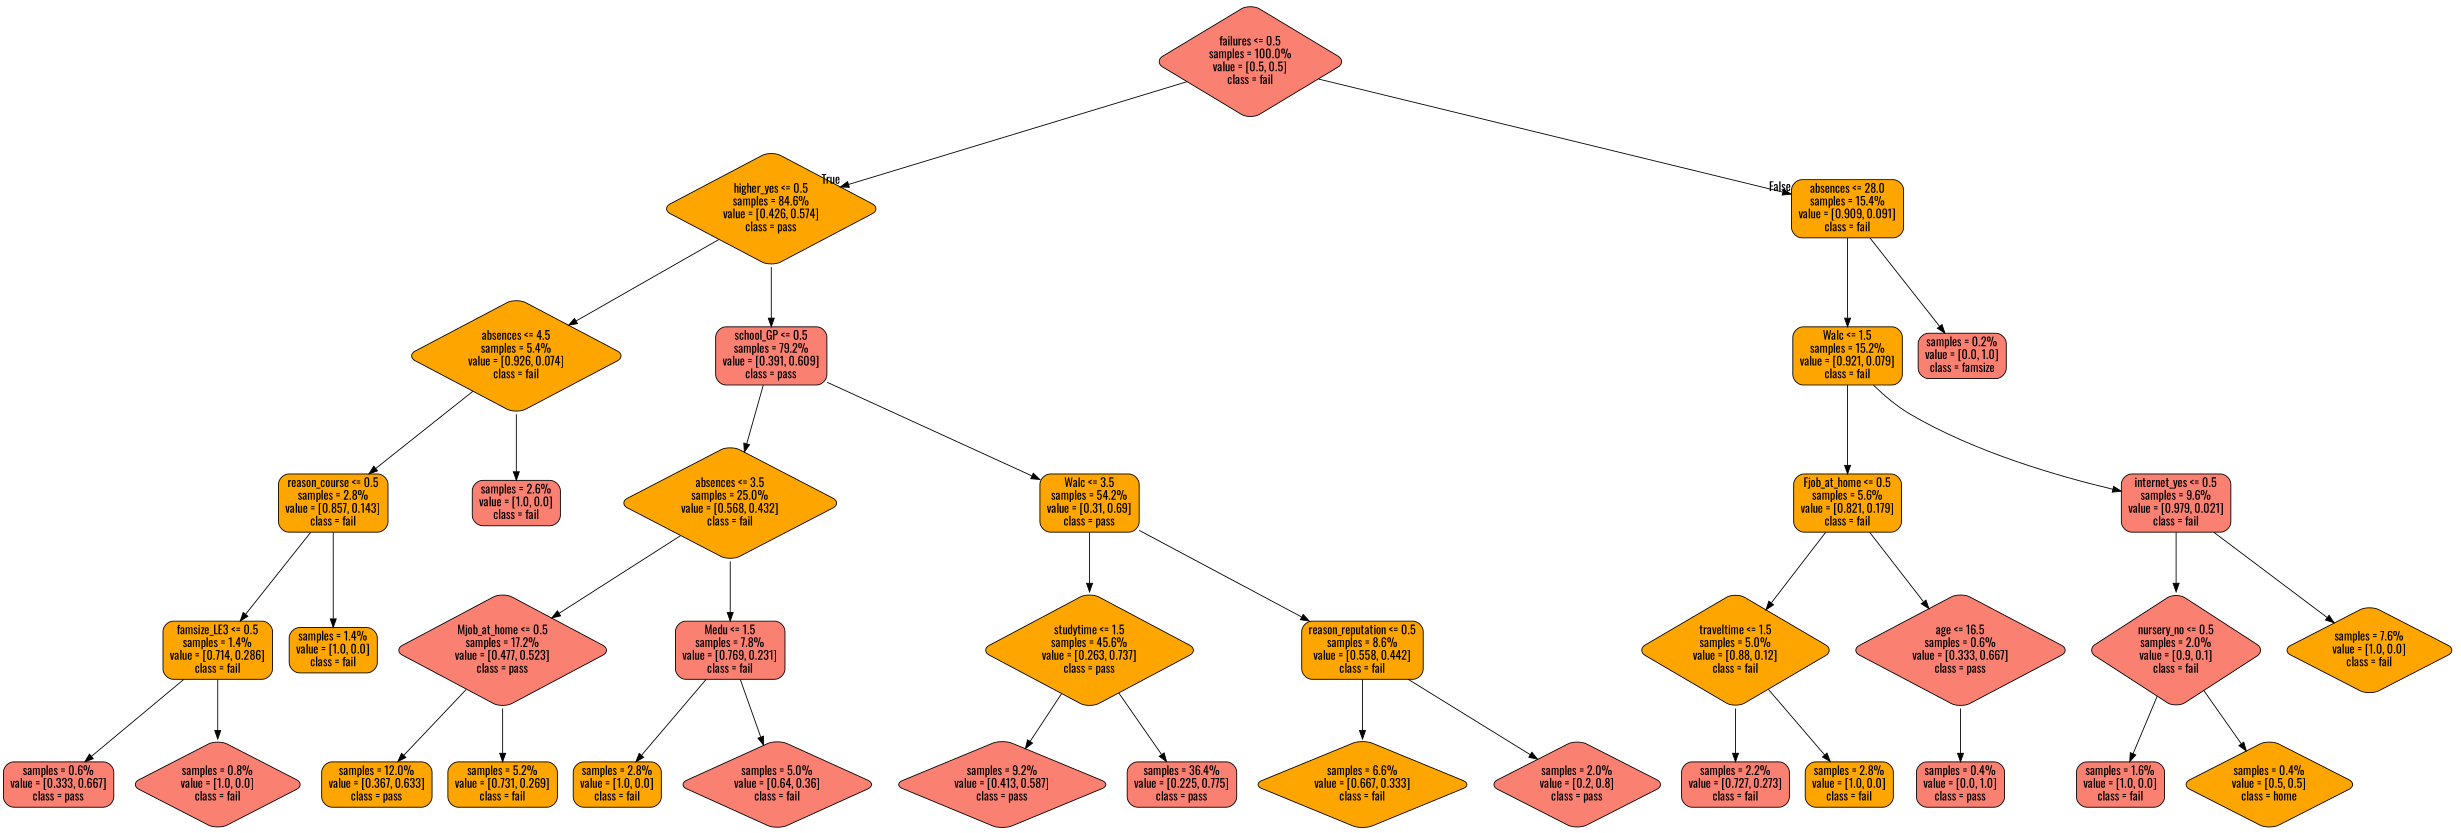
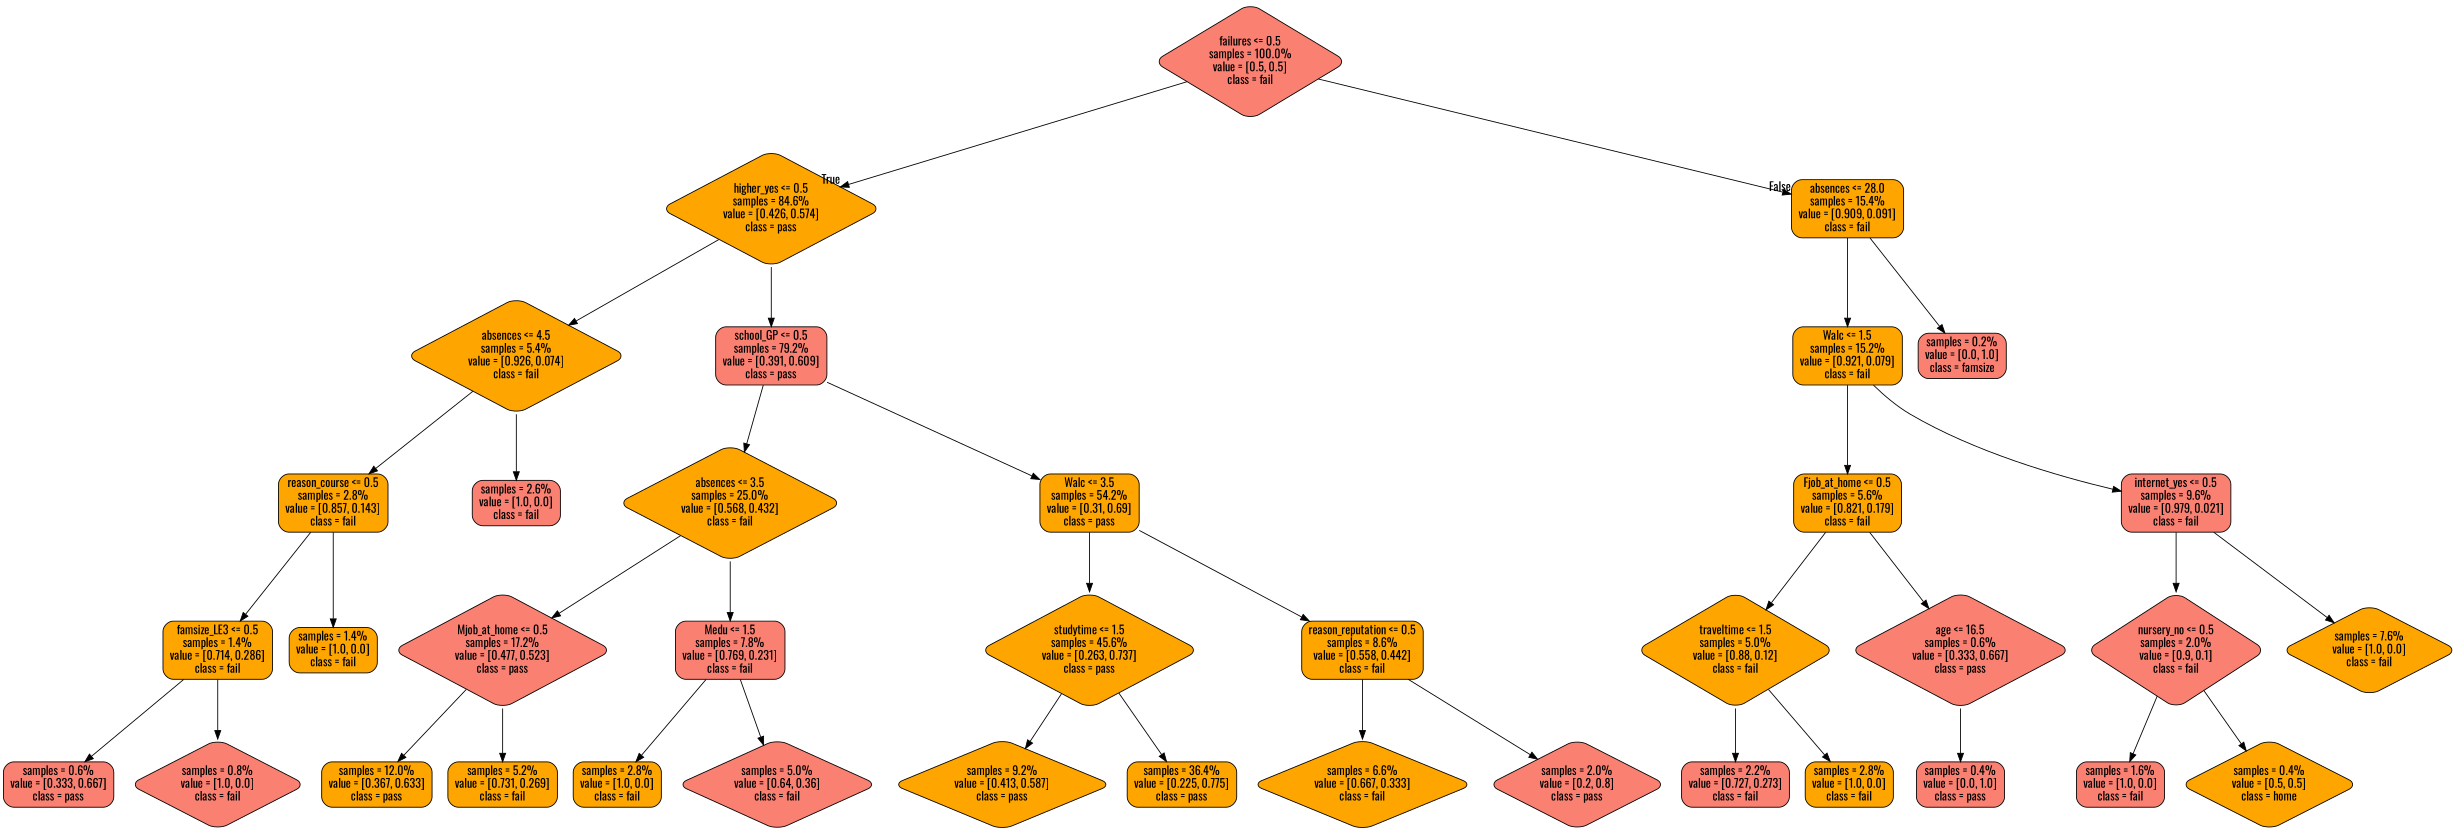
(1002, 785) -> (1002, 785)
(1182, 785) -> (1182, 785)
